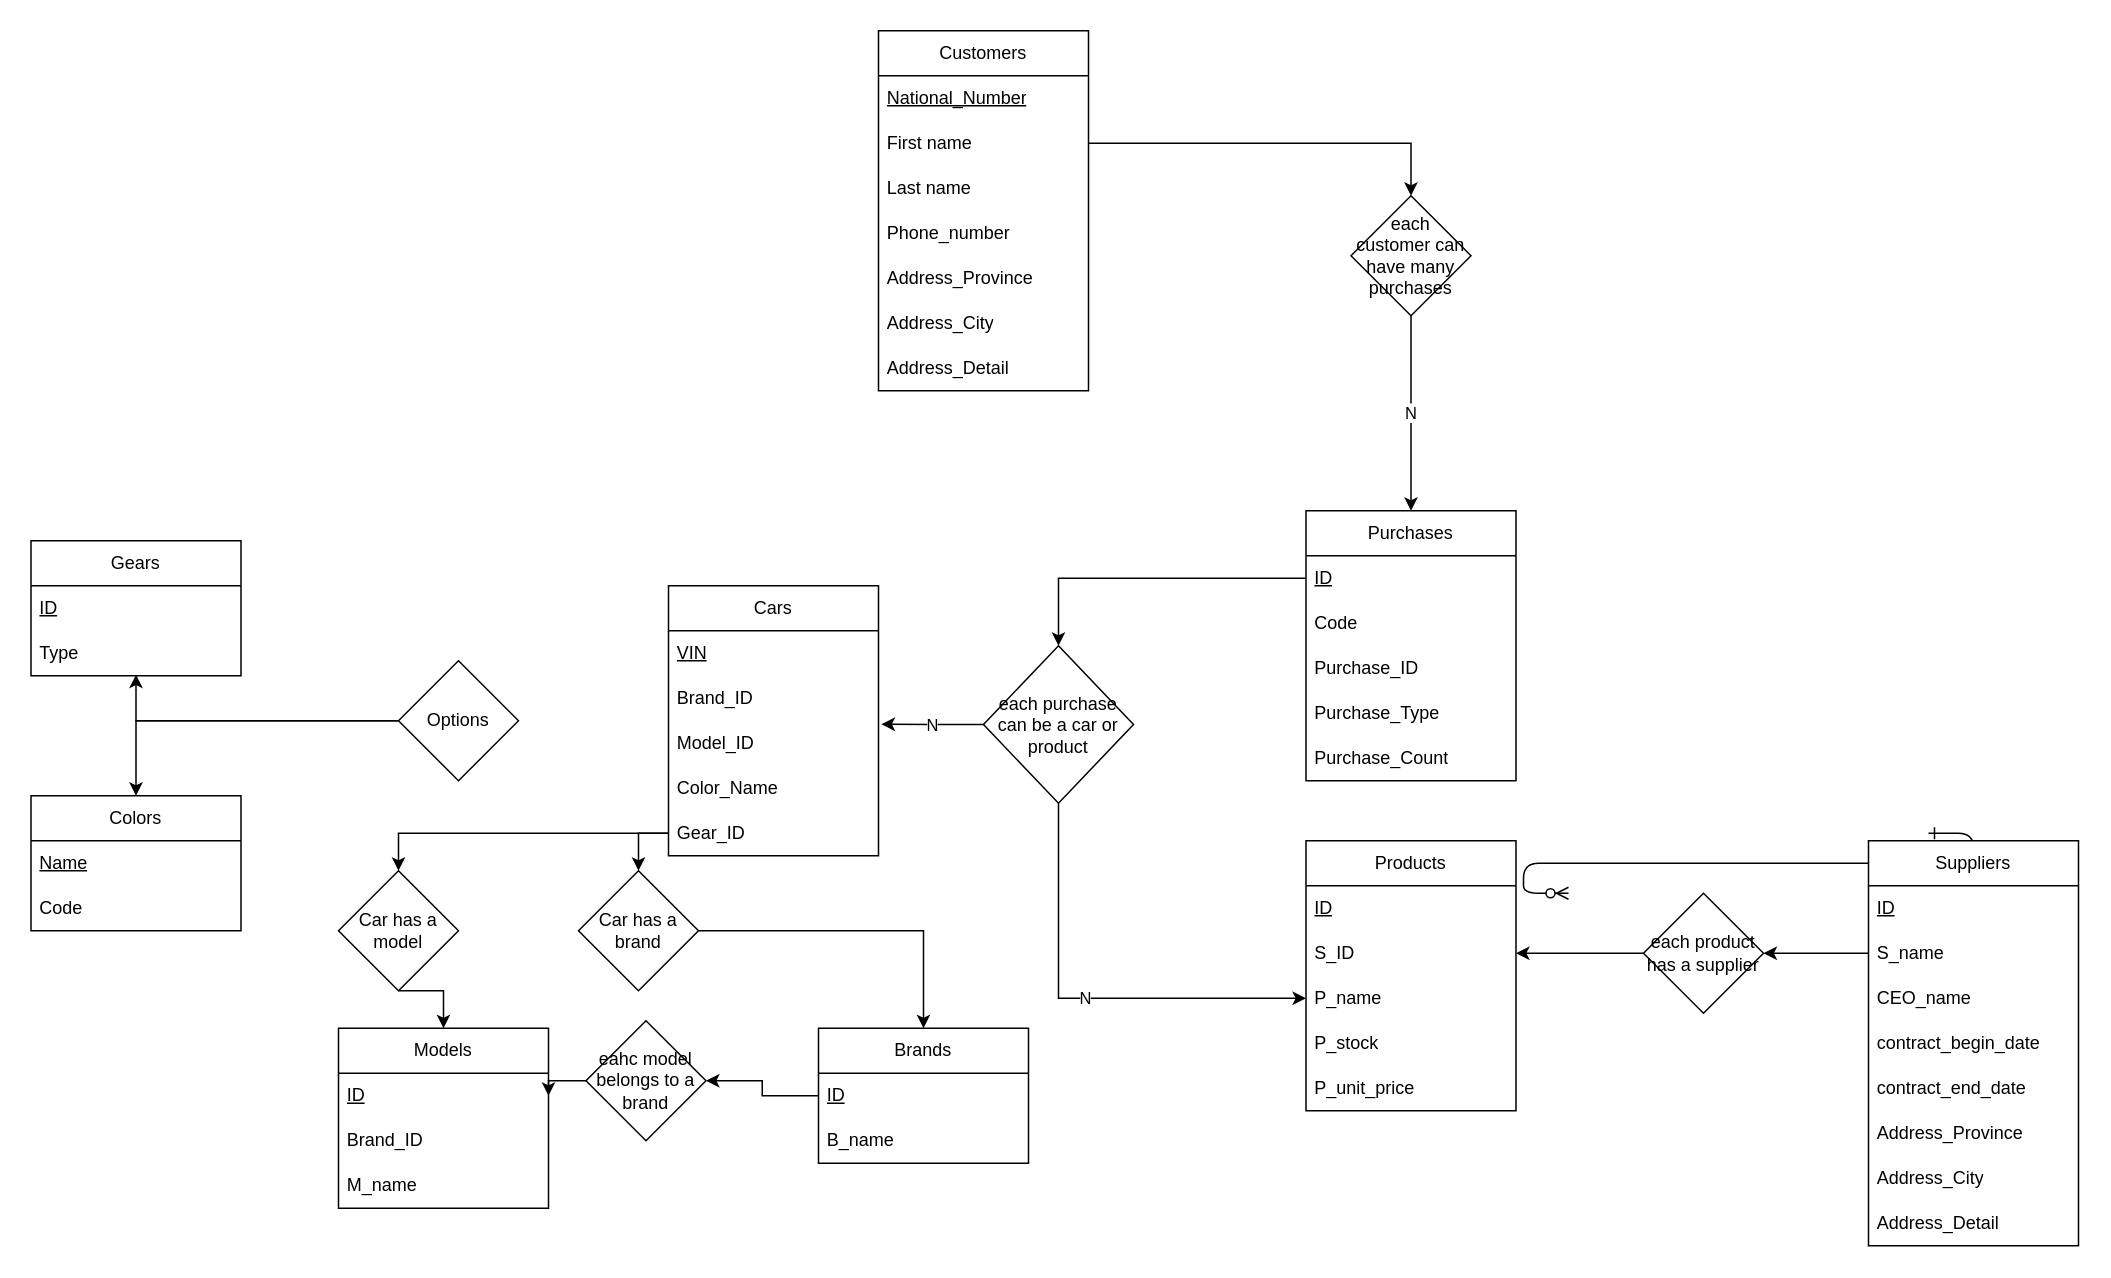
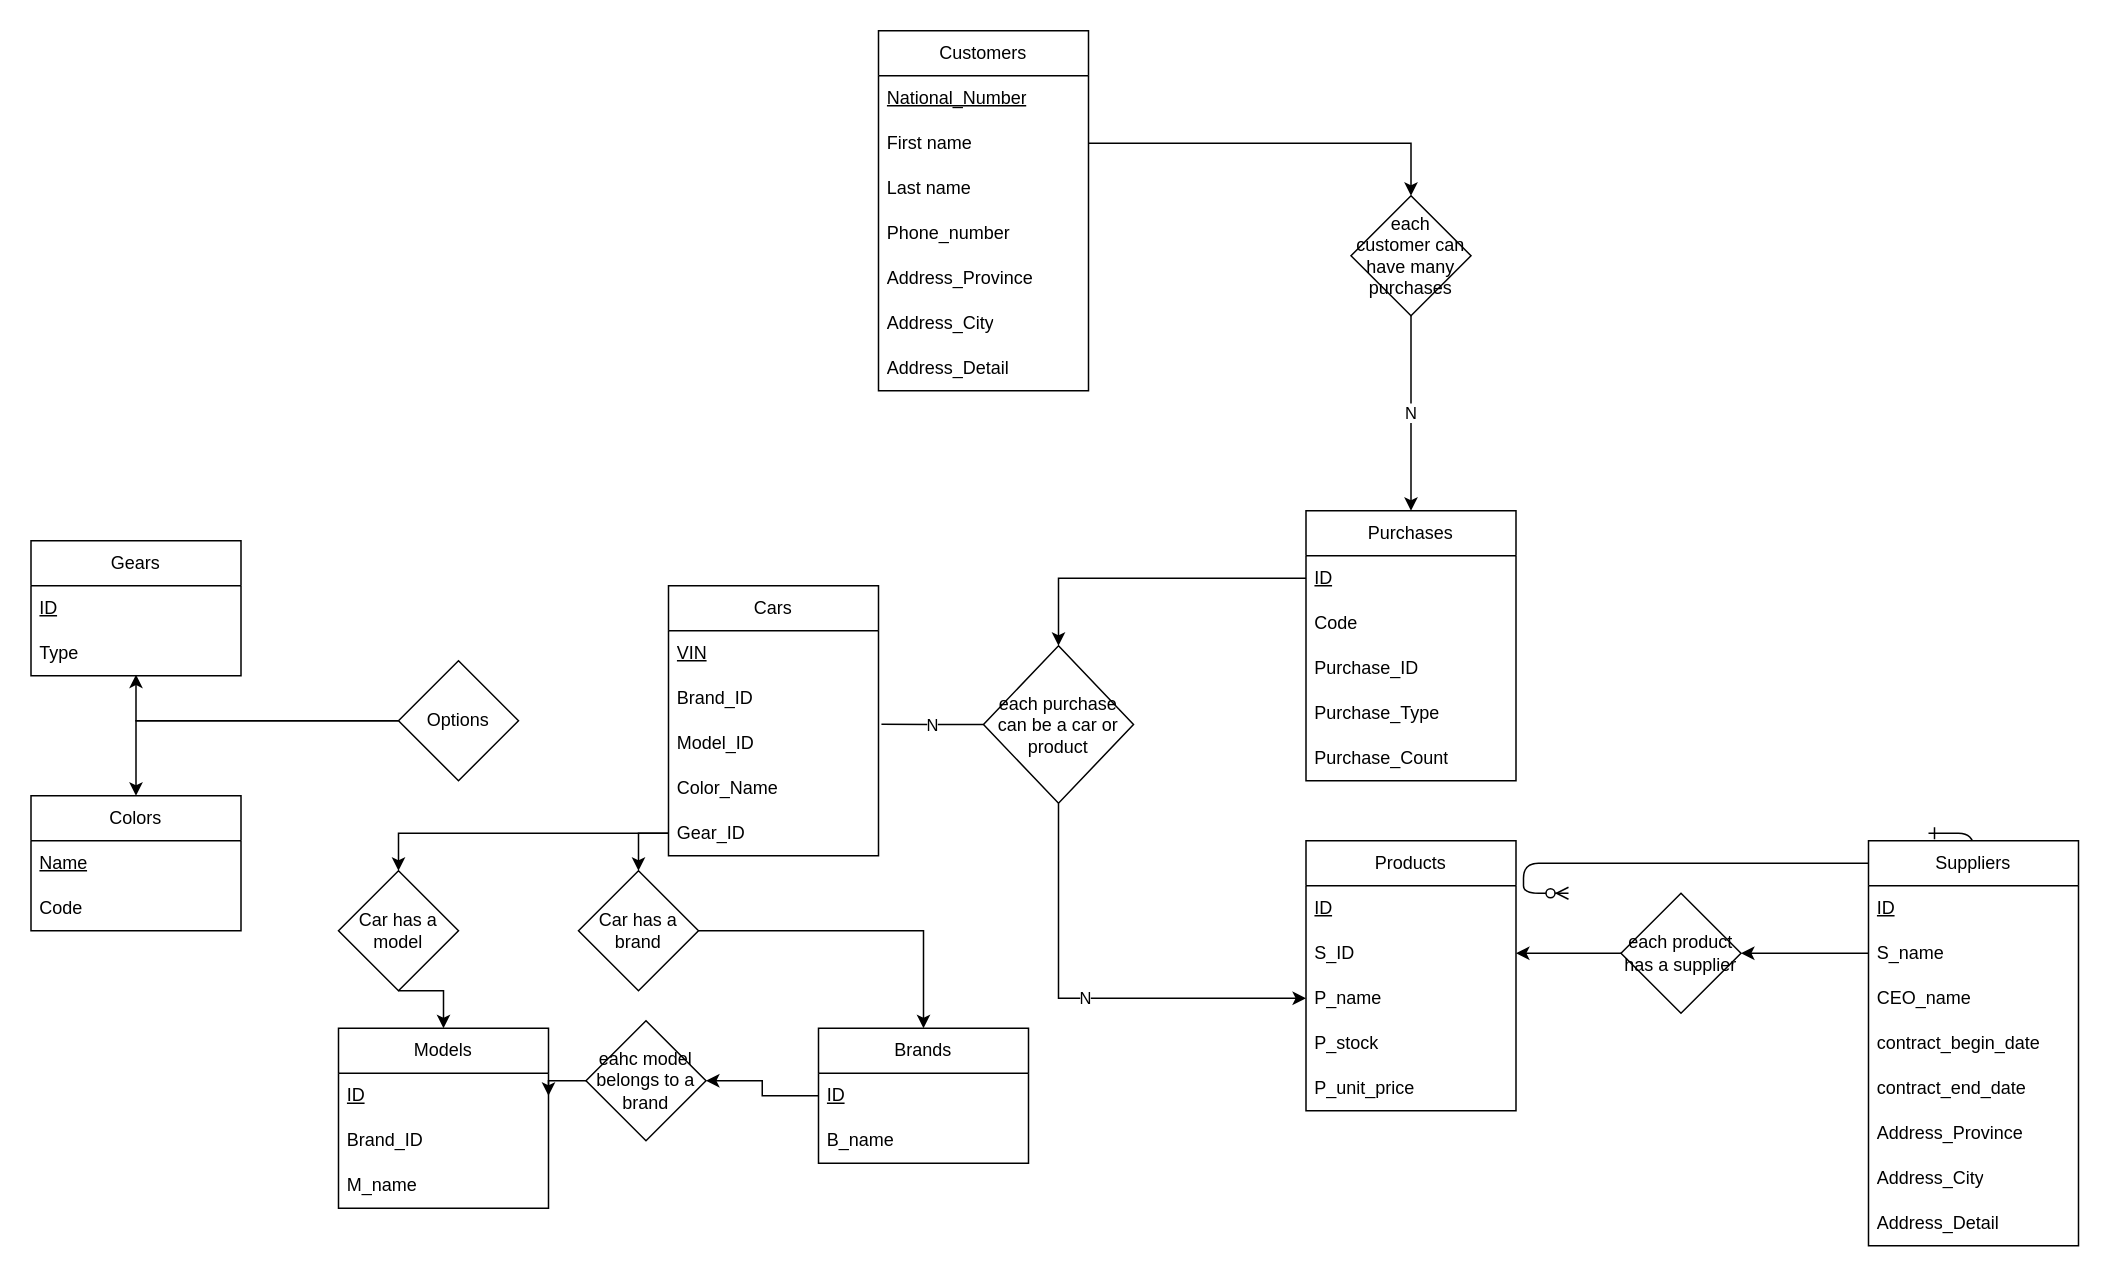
(893, 724) -> (888, 724)
(1703, 953) -> (1681, 953)
